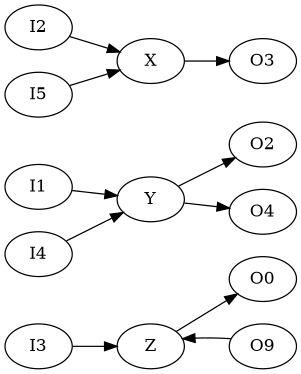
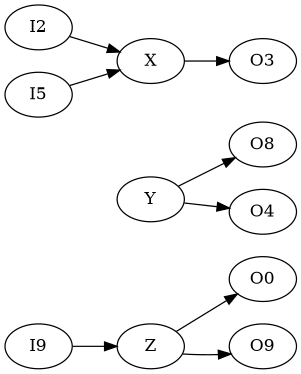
(263, 145) -> (263, 145)
(39, 187) -> none
(39, 254) -> none
(213, 338) -> (200, 355)
(39, 346) -> (39, 346)
